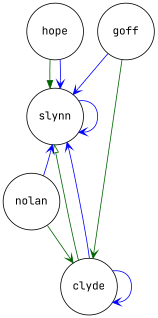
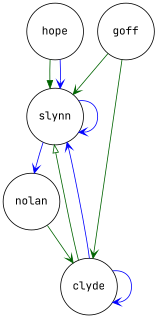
(93, 71) -> (93, 71)
(47, 164) -> (39, 154)
